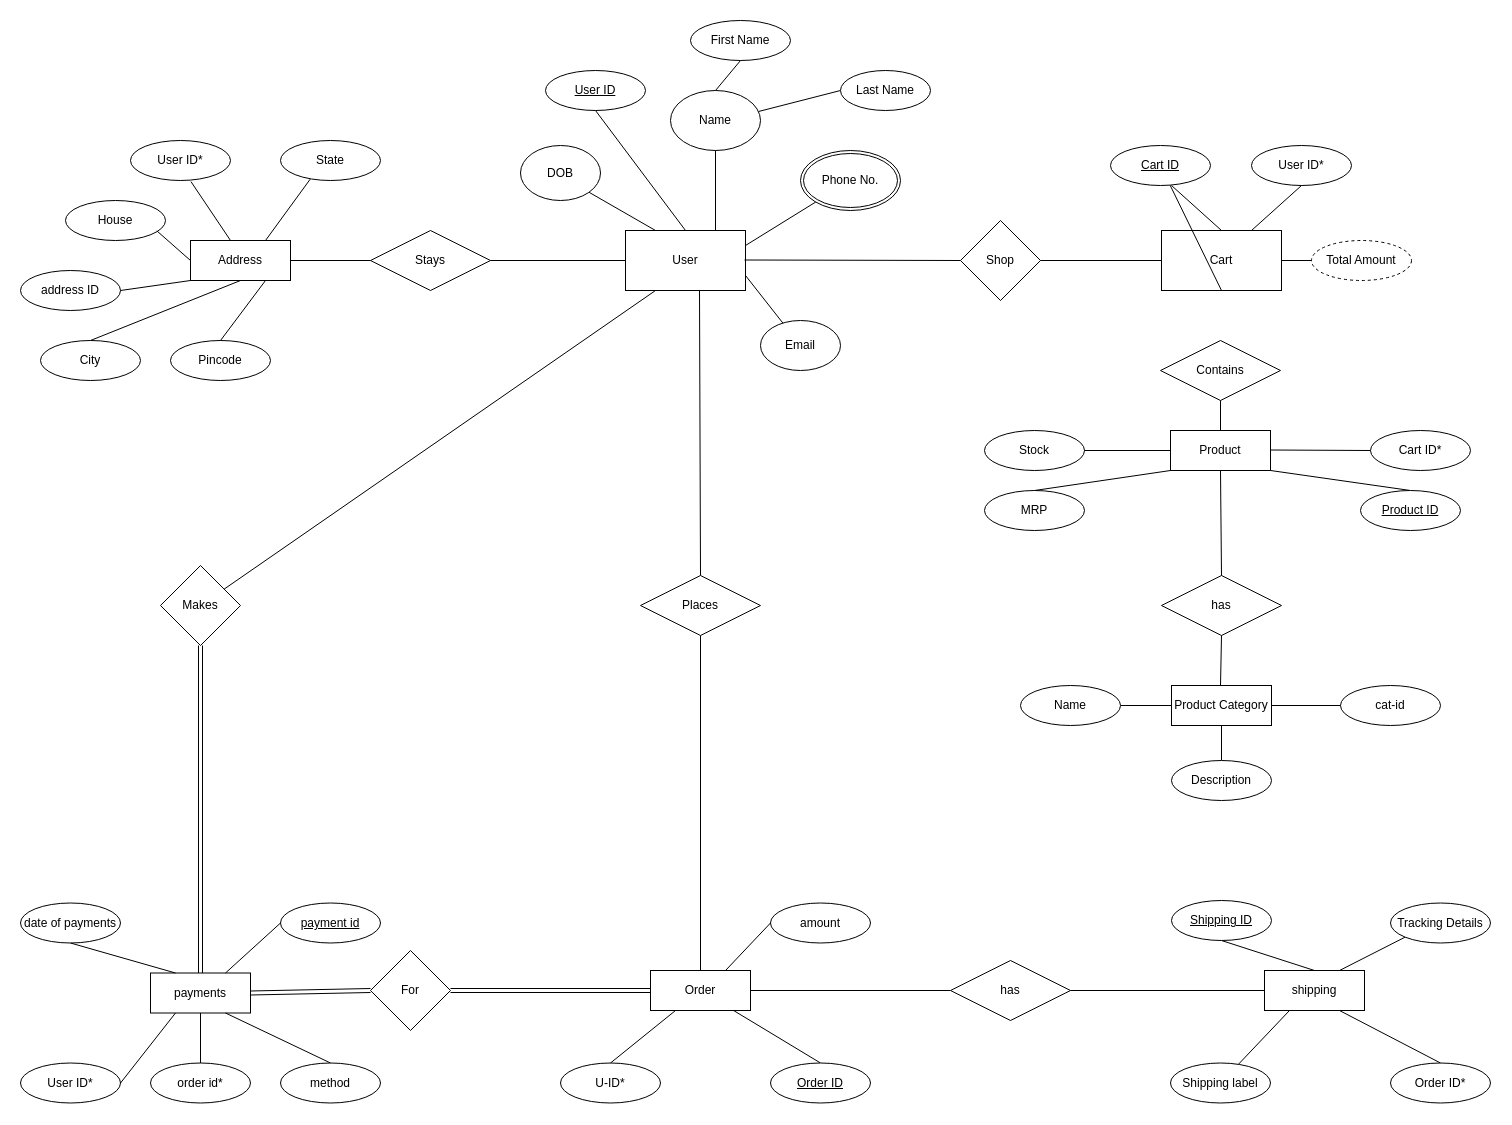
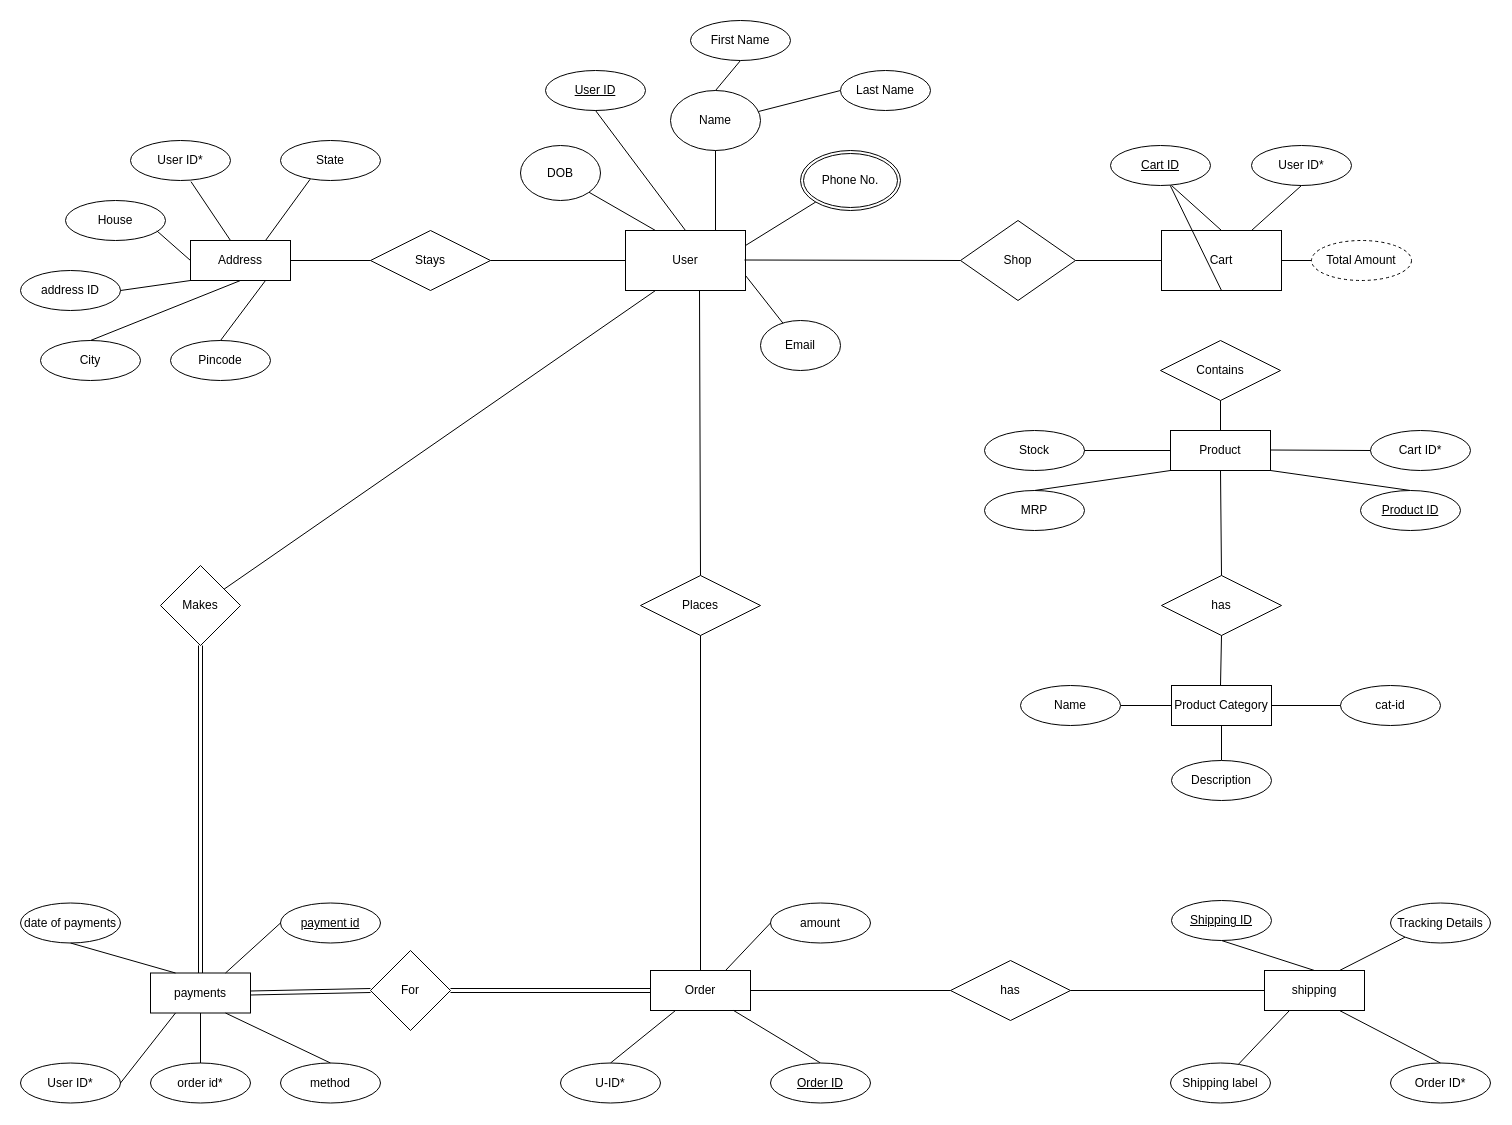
(1001, 261) -> (1018, 261)
